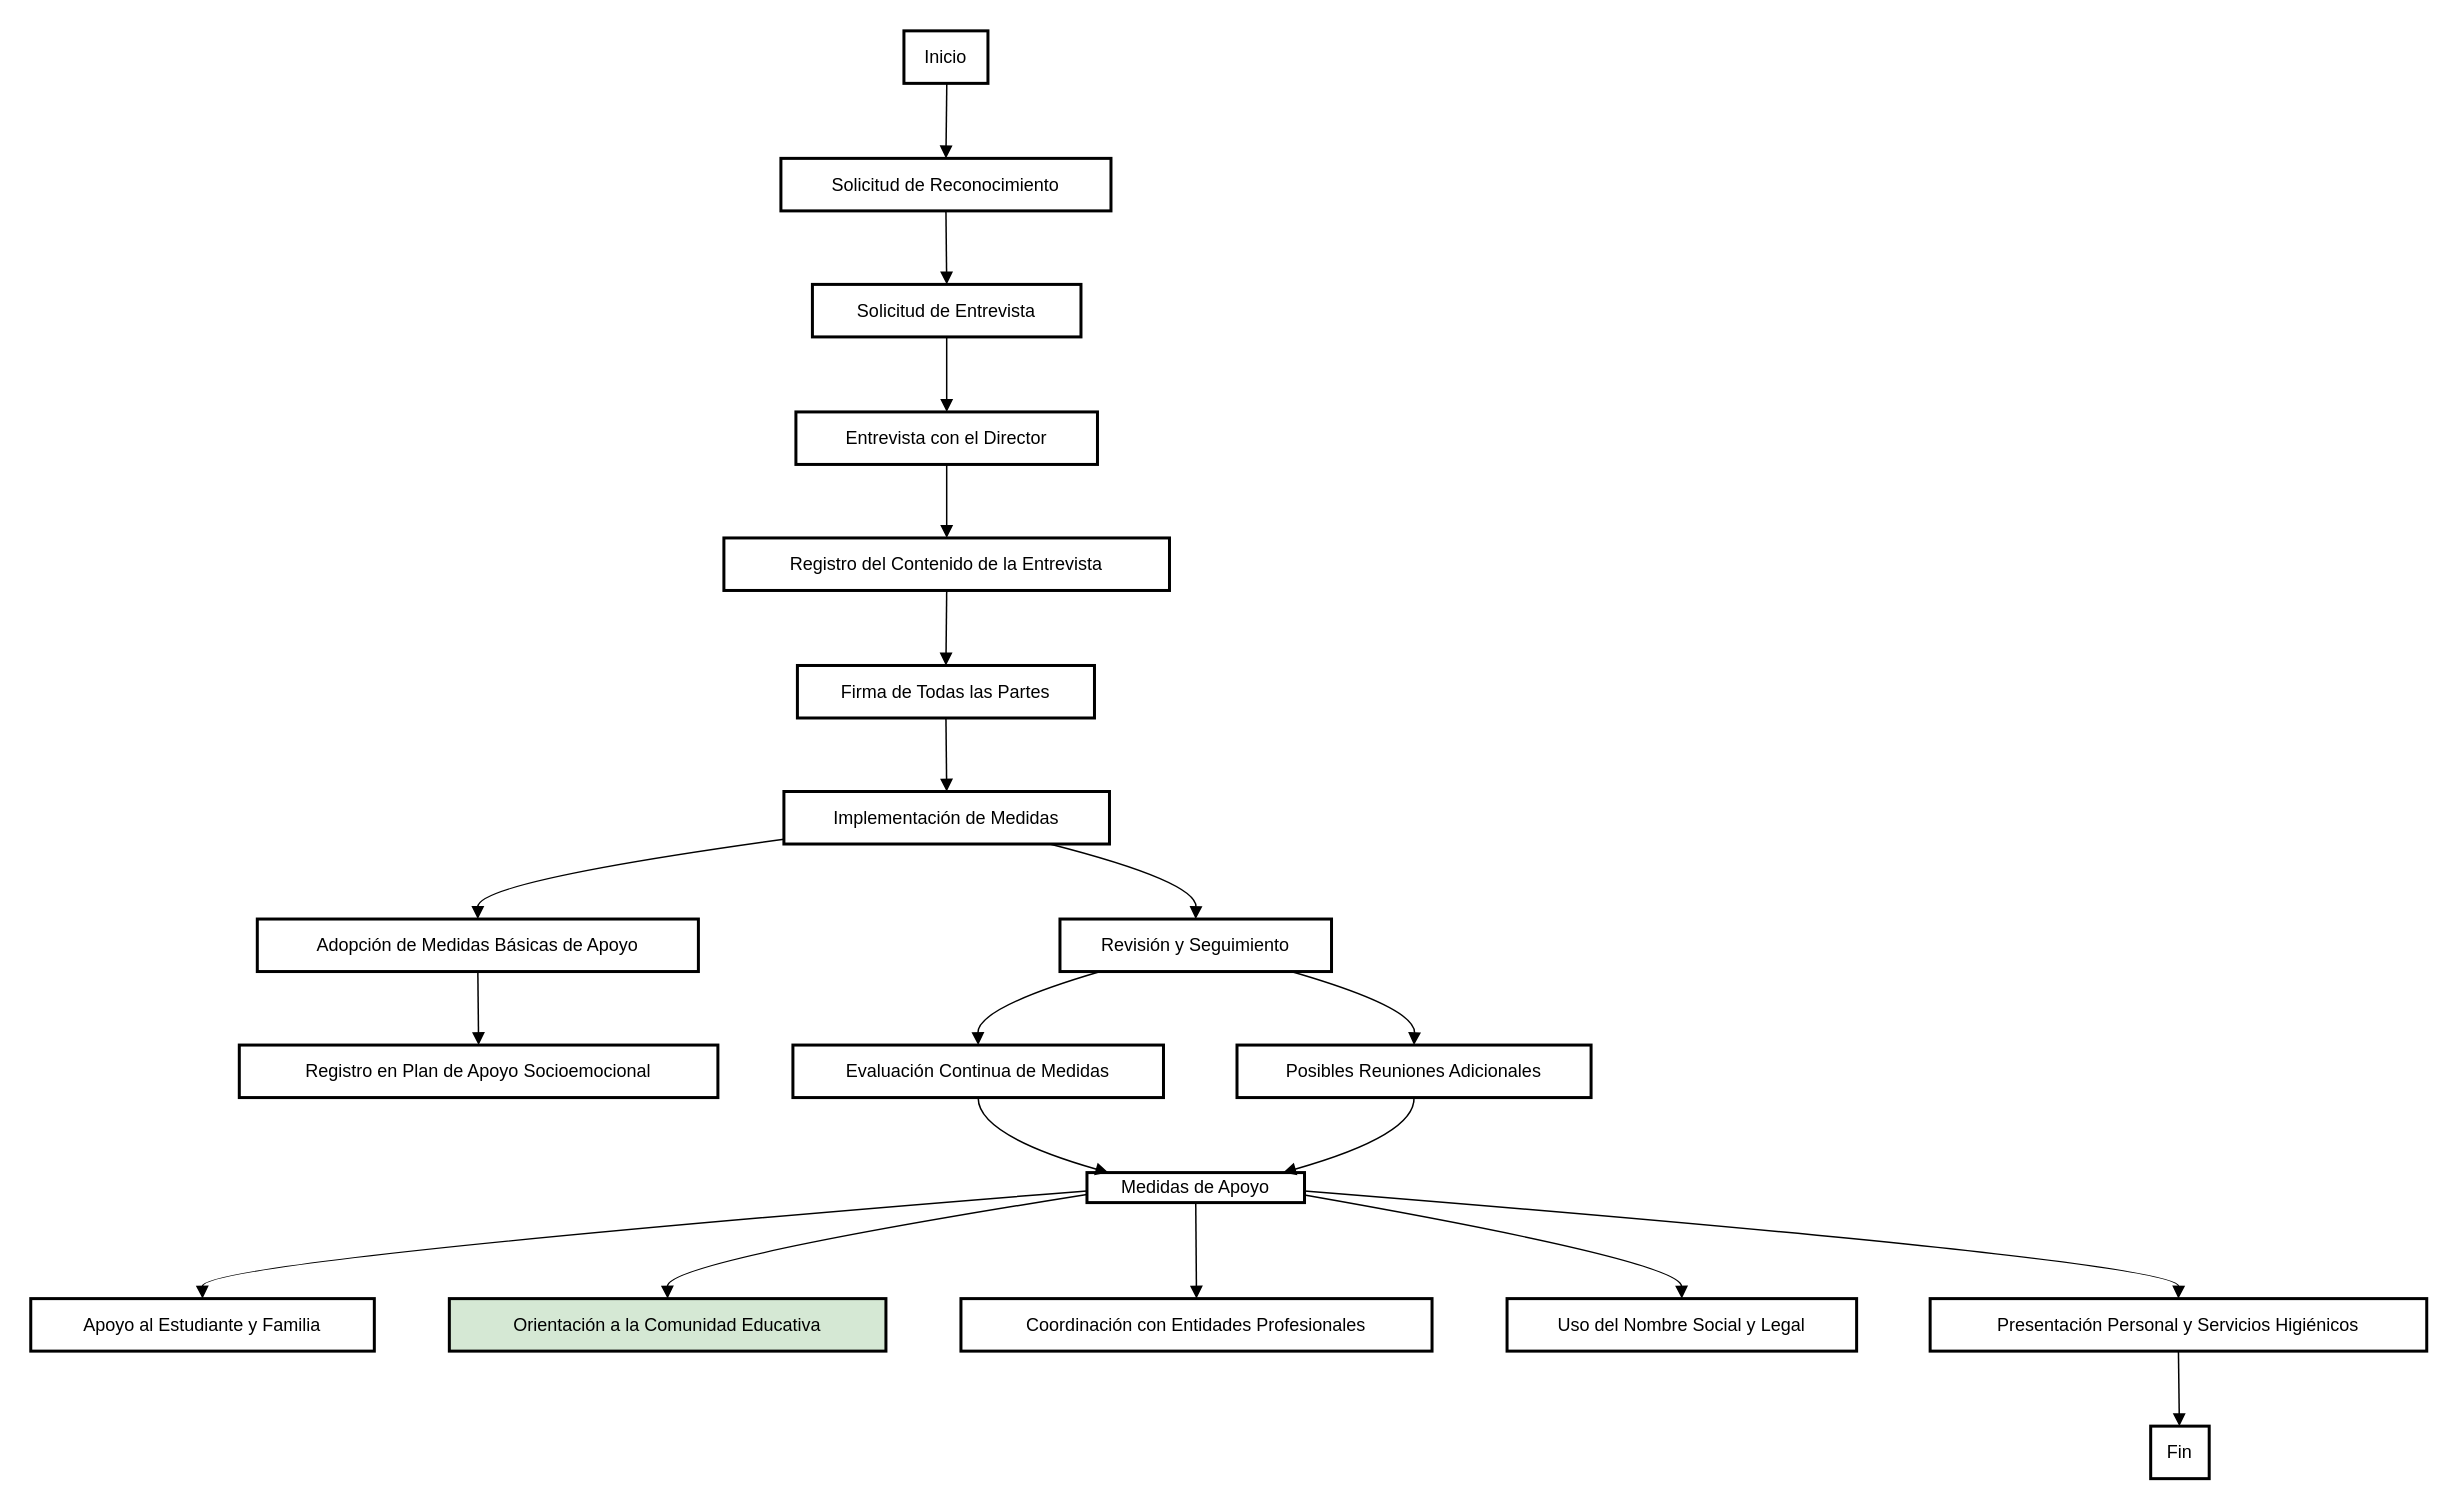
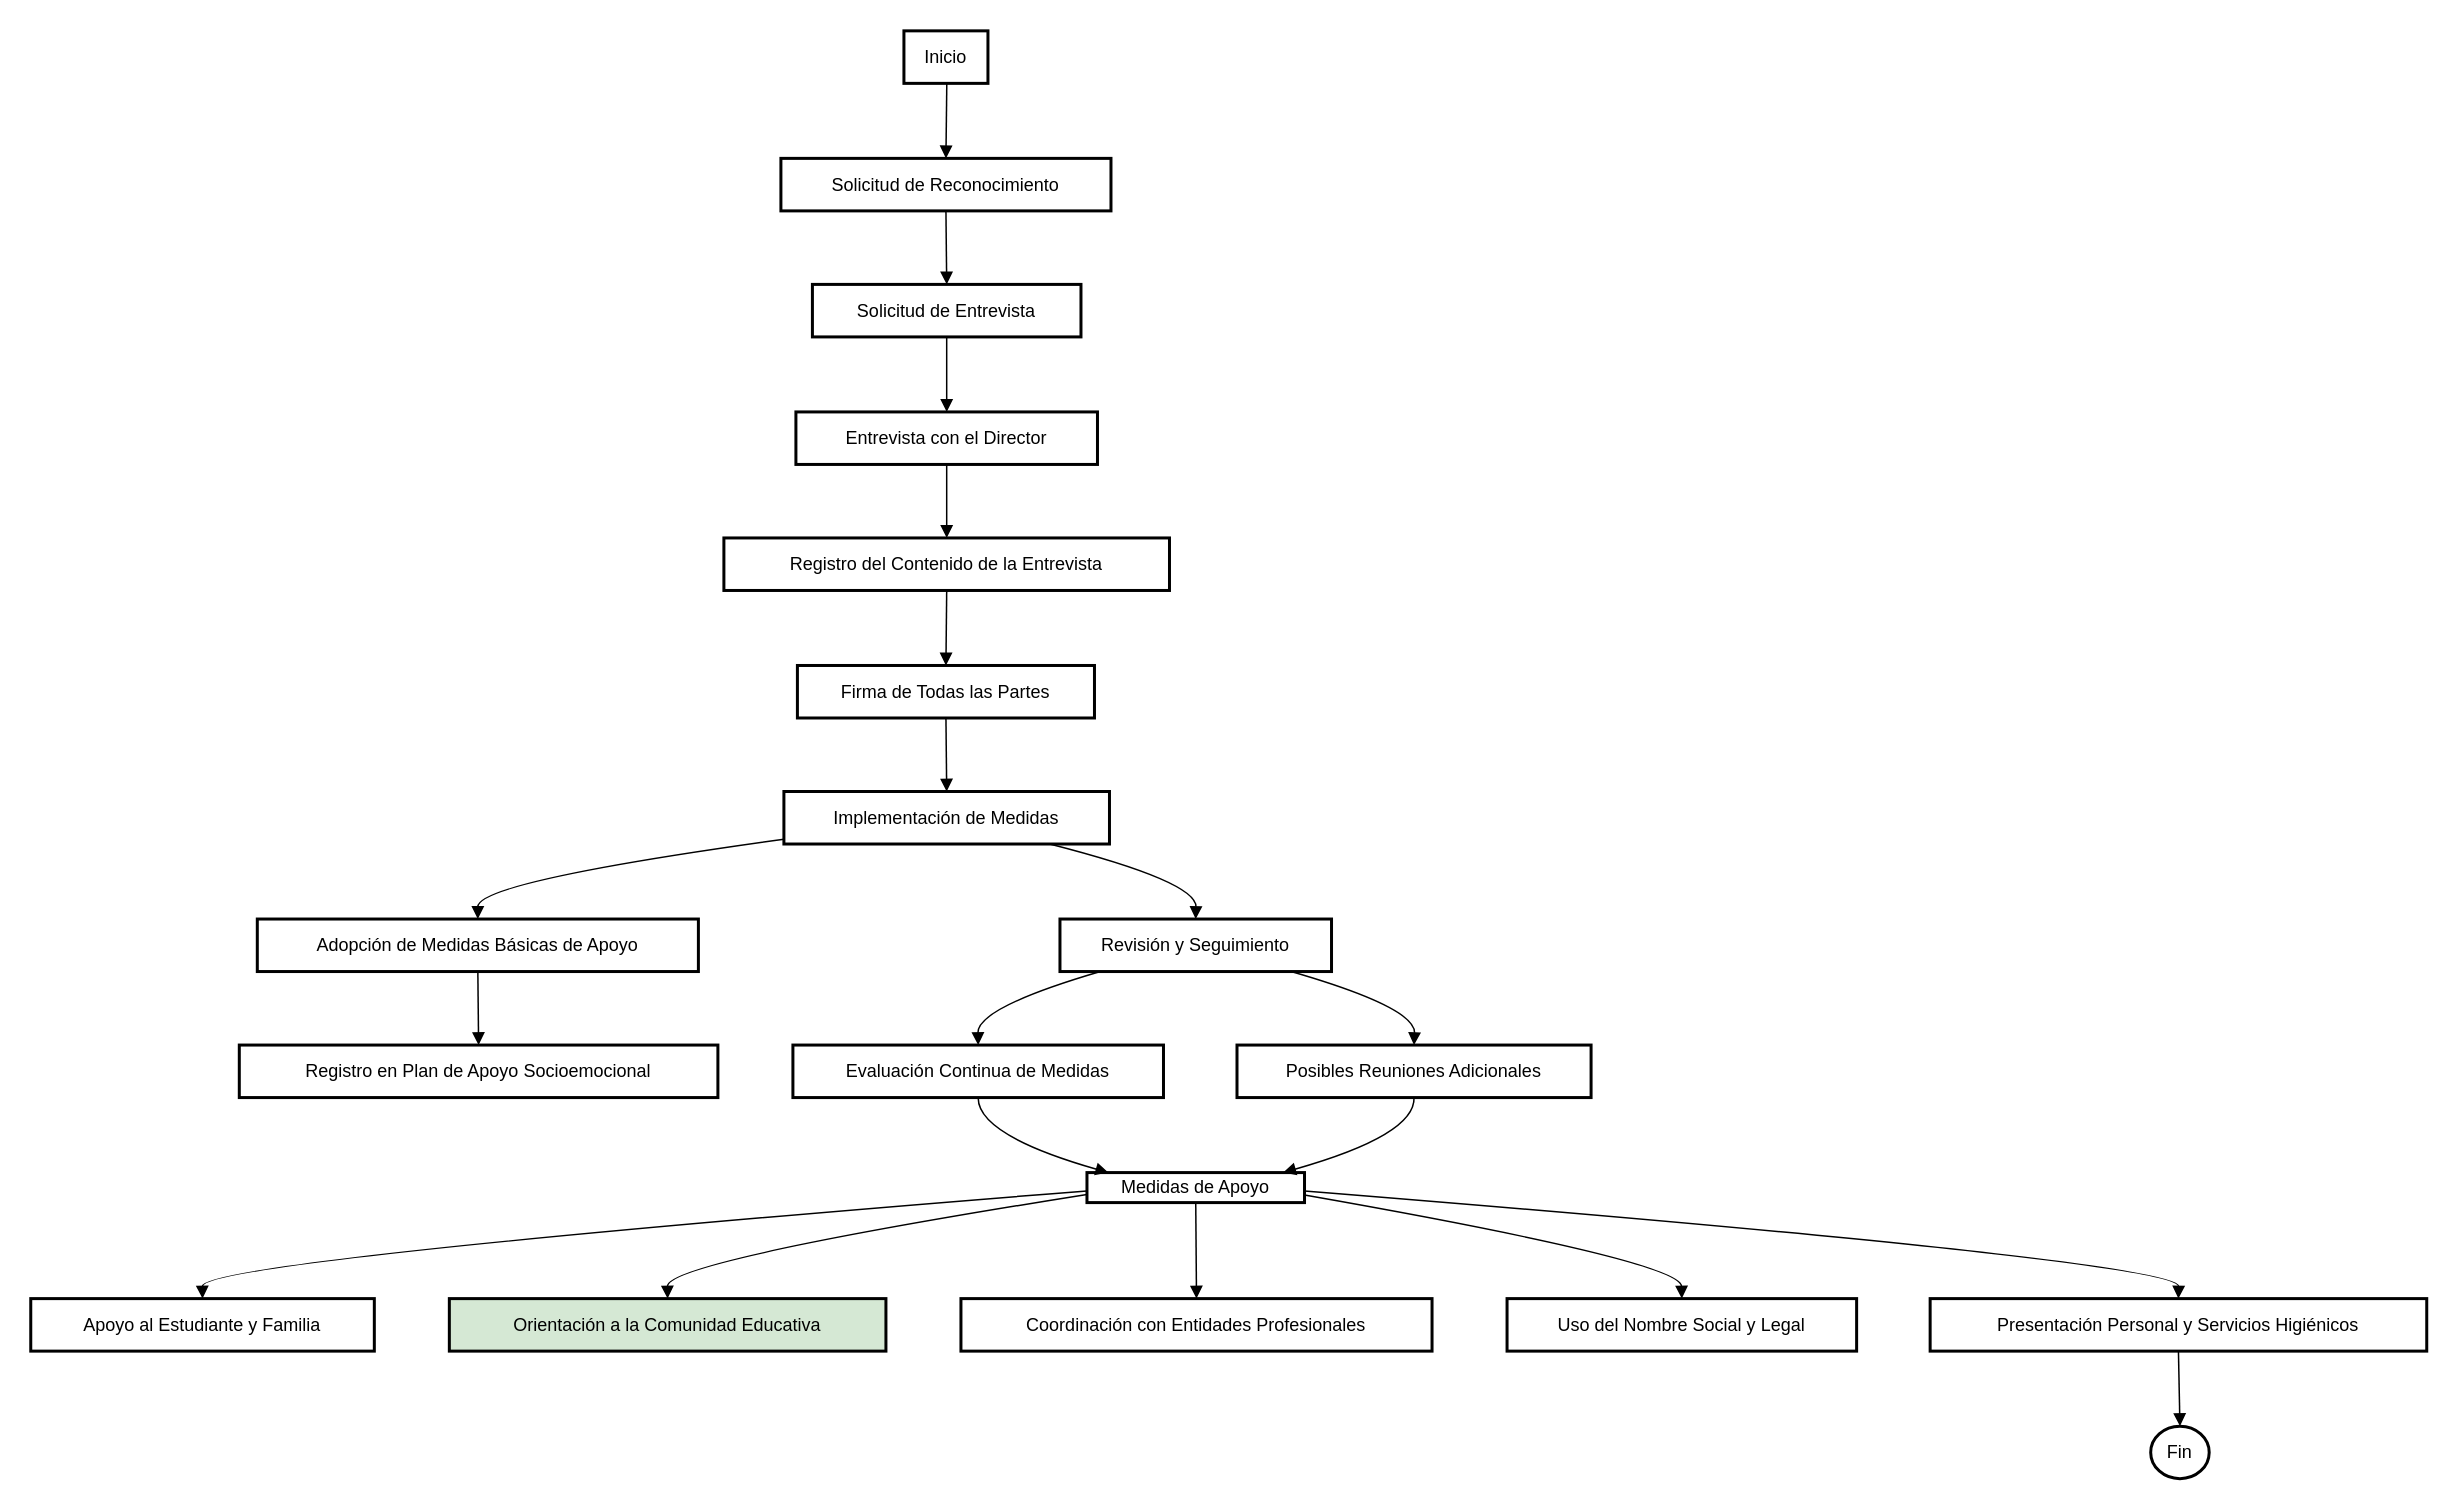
(2180, 1452) -> (2180, 1452)
